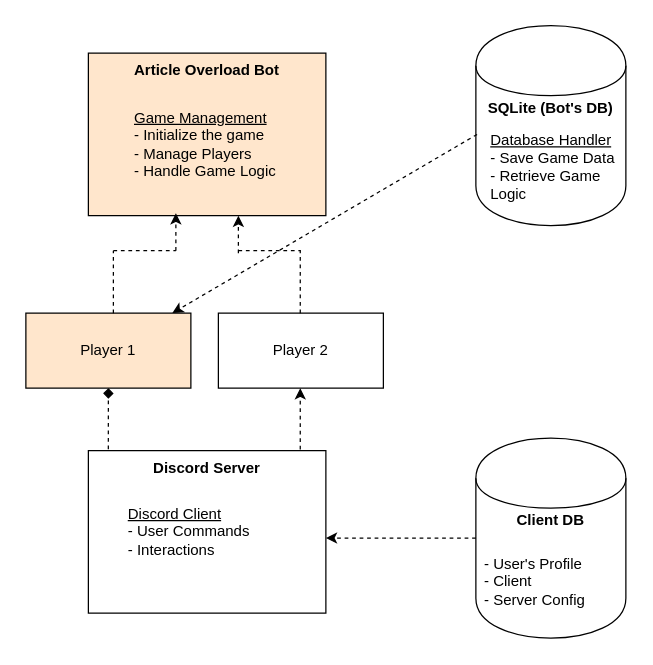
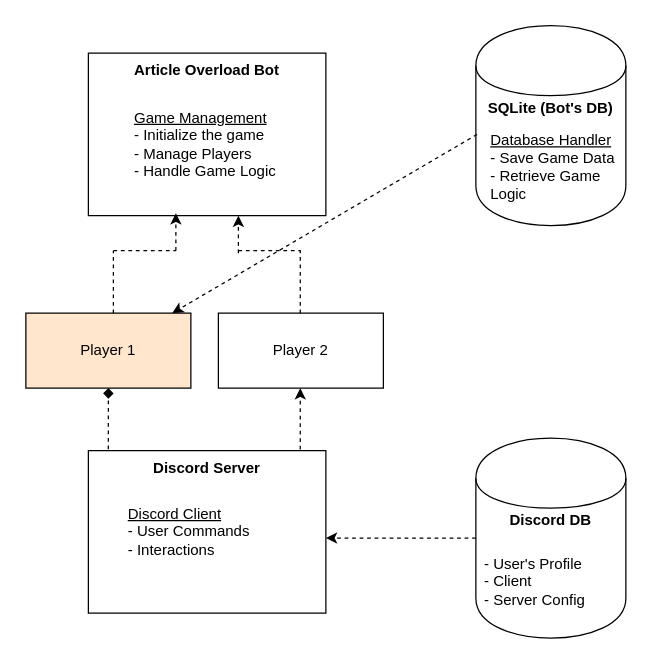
(207, 134) -> (207, 134)
(551, 521) -> (551, 521)
